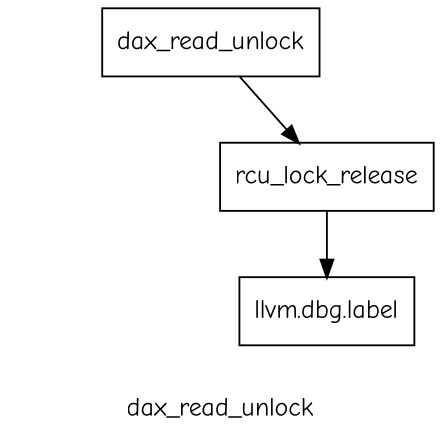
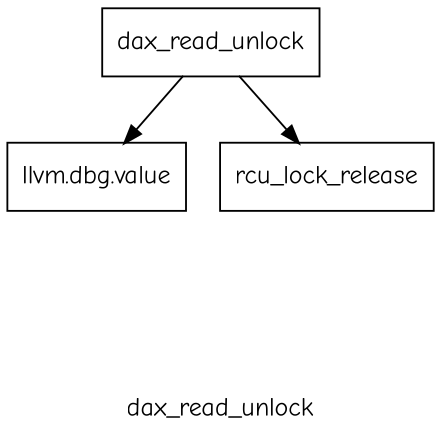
none -> (97, 177)
(327, 311) -> none
